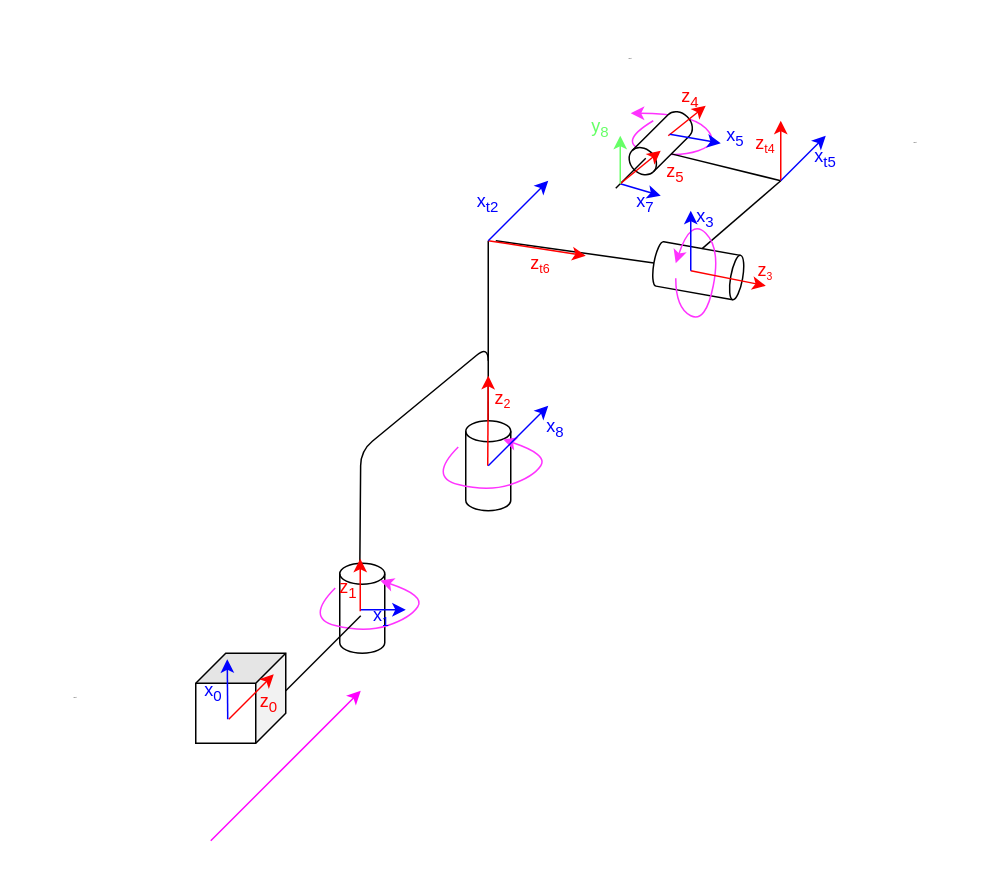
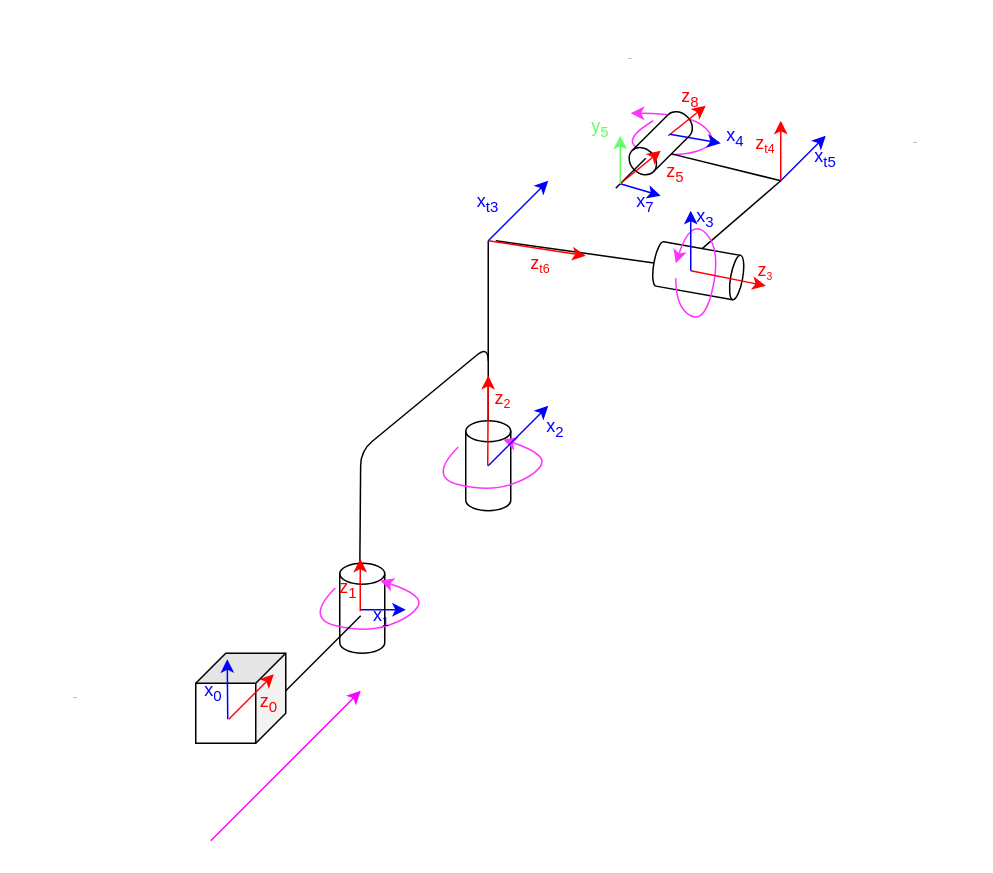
(691, 98) -> (691, 98)
(601, 128) -> (601, 128)
(736, 137) -> (736, 137)
(488, 203) -> (488, 203)
(556, 428) -> (556, 428)
